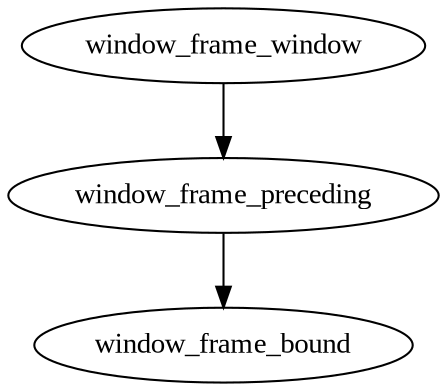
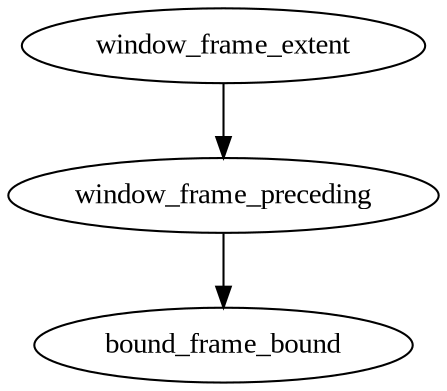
(224, 46) -> (224, 46)
(224, 345) -> (224, 345)
